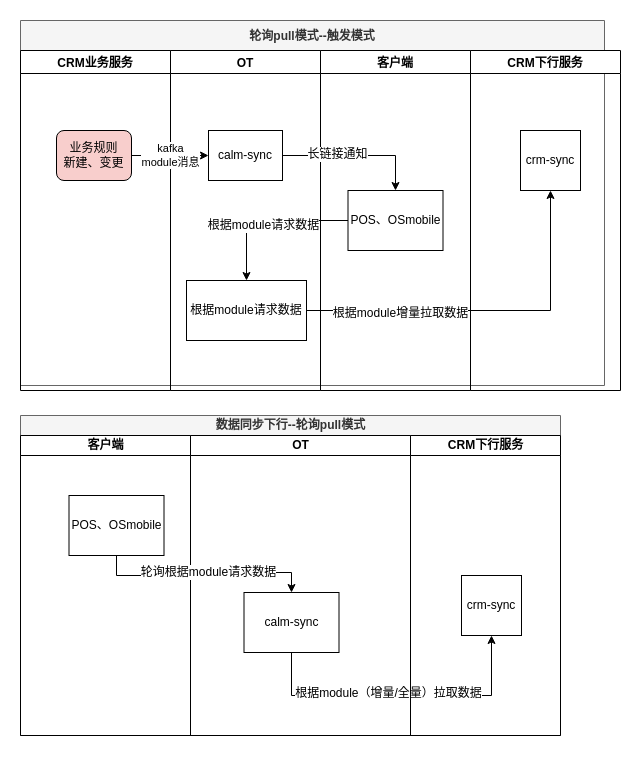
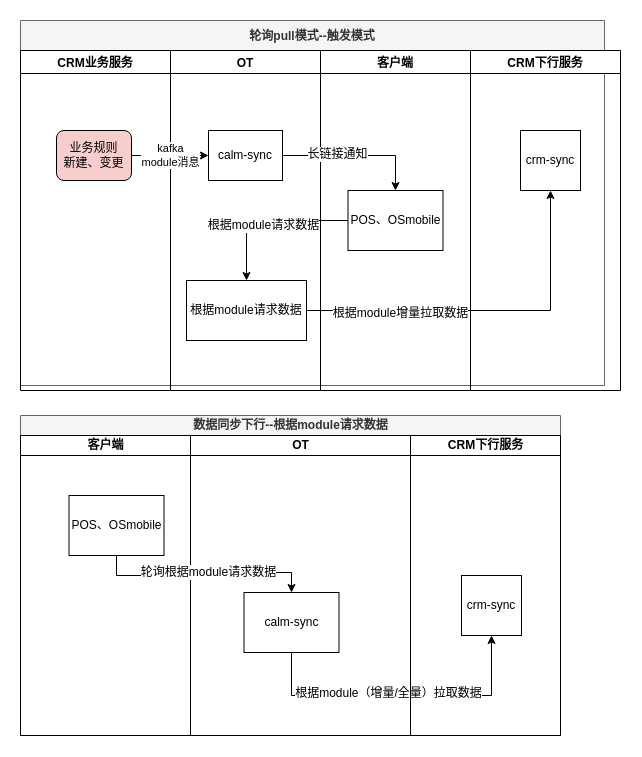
(291, 426) -> (291, 426)
